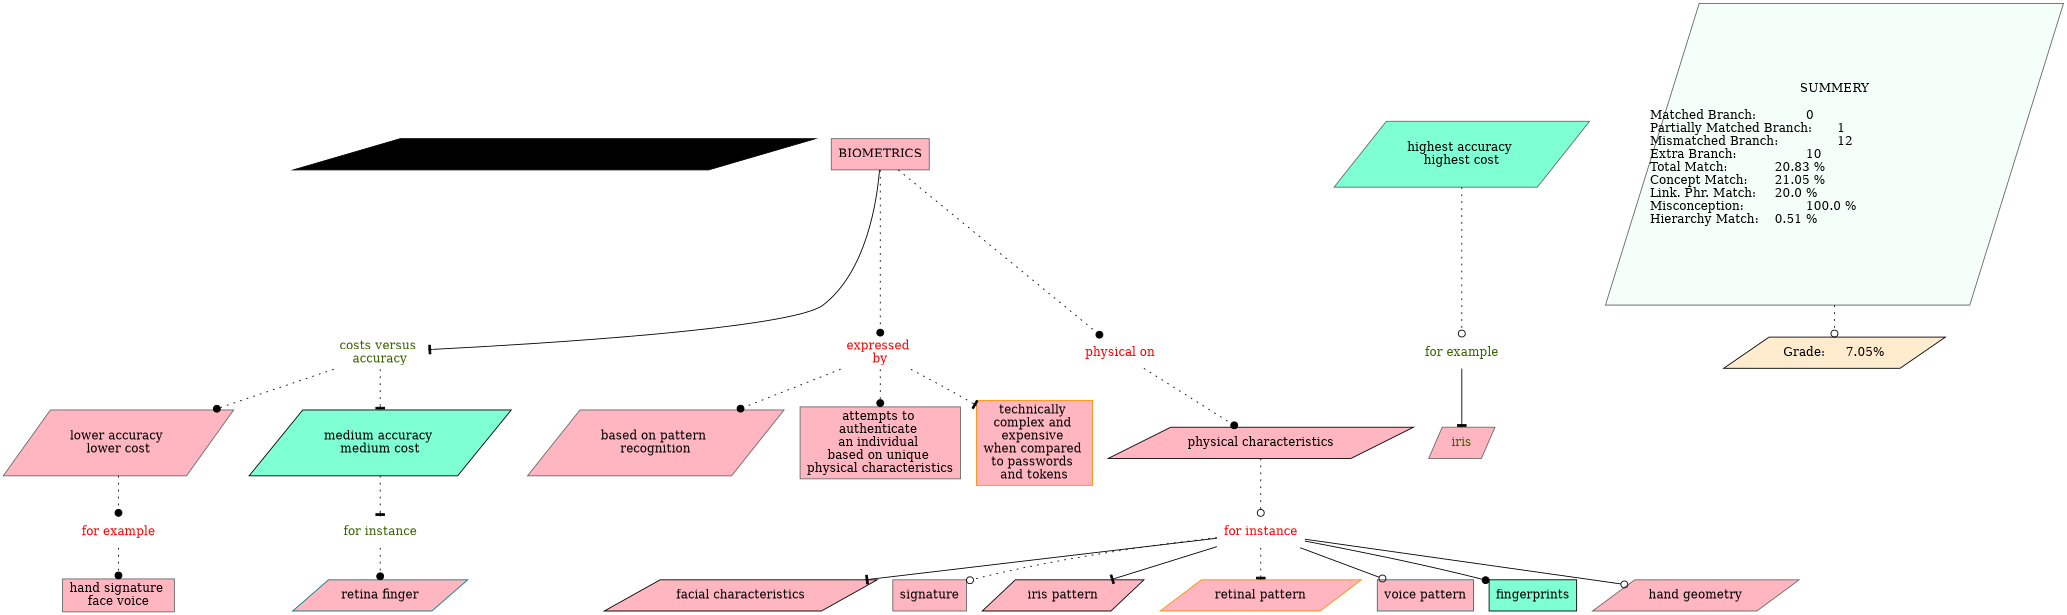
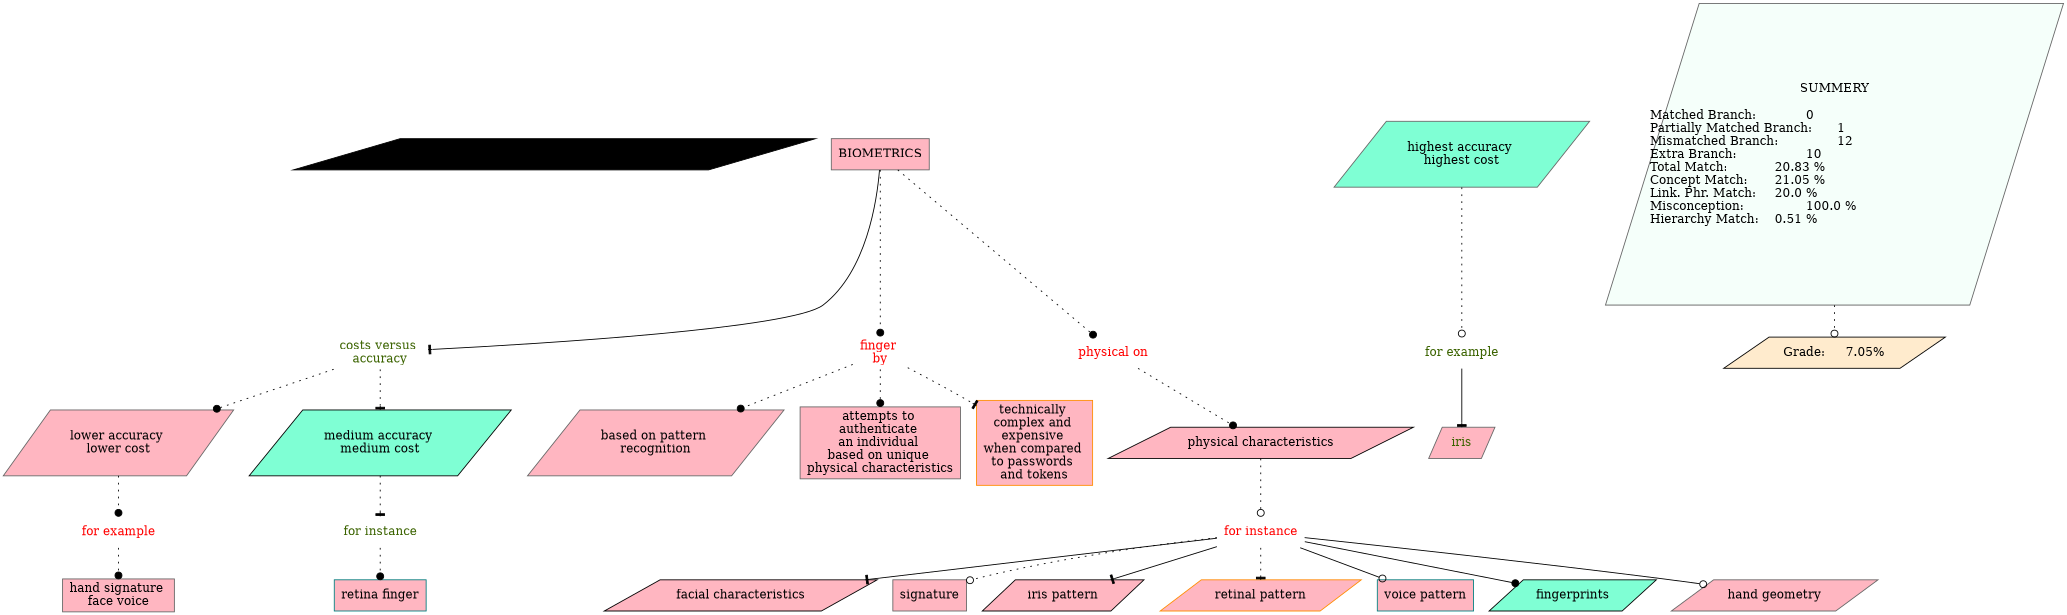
(880, 353) -> (880, 353)
(380, 595) -> (380, 595)
(1533, 595) -> (1573, 595)
